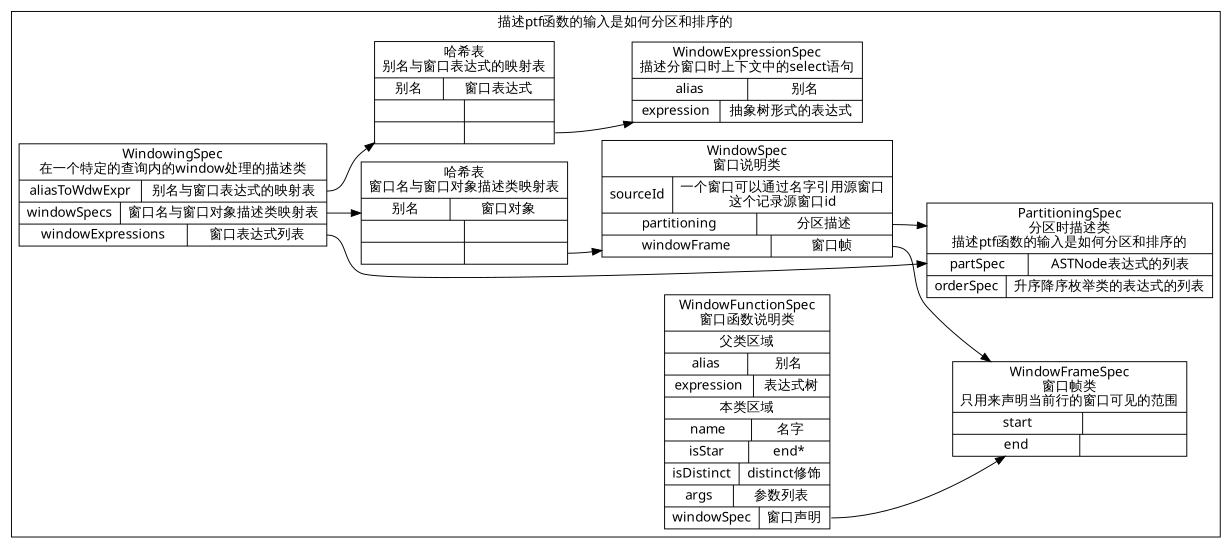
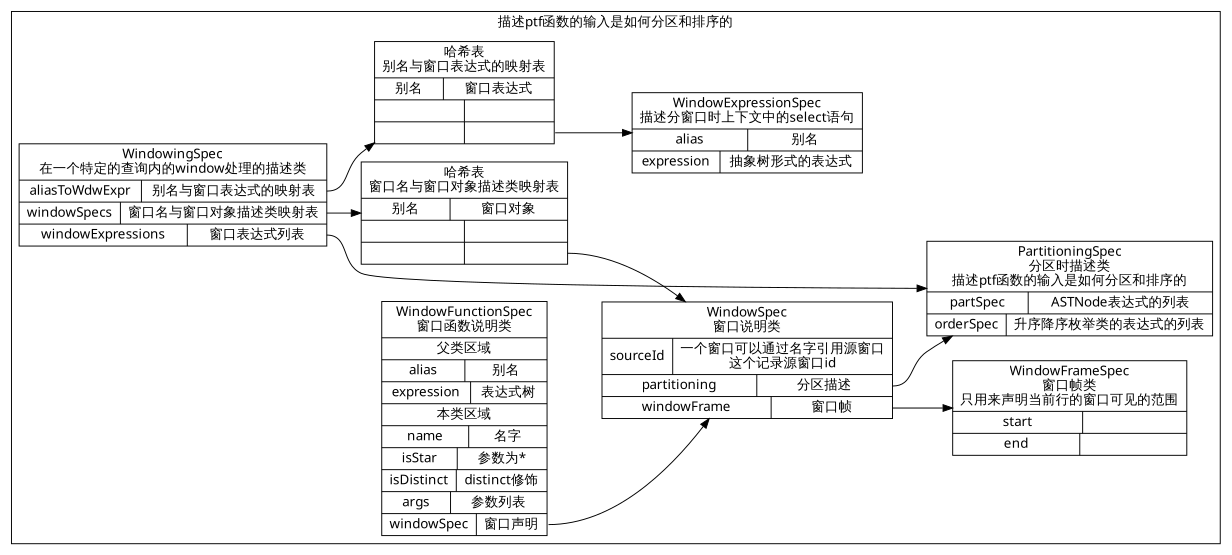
(789, 451) -> (502, 458)
(918, 501) -> (636, 493)
